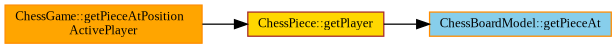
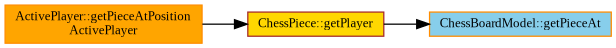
(104, 24) -> (104, 24)
